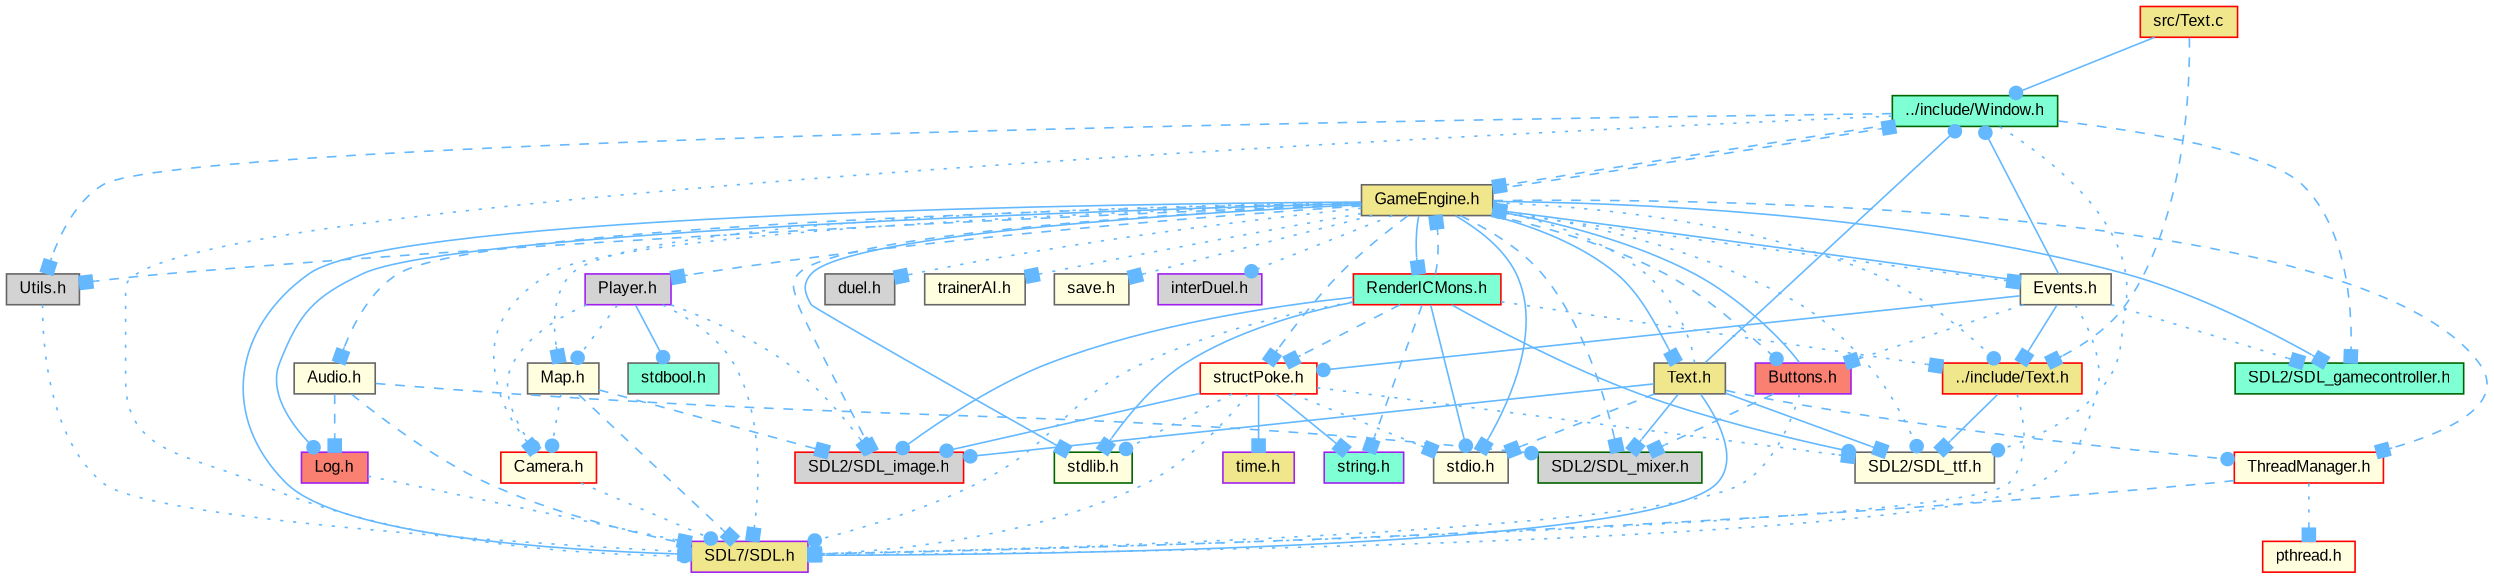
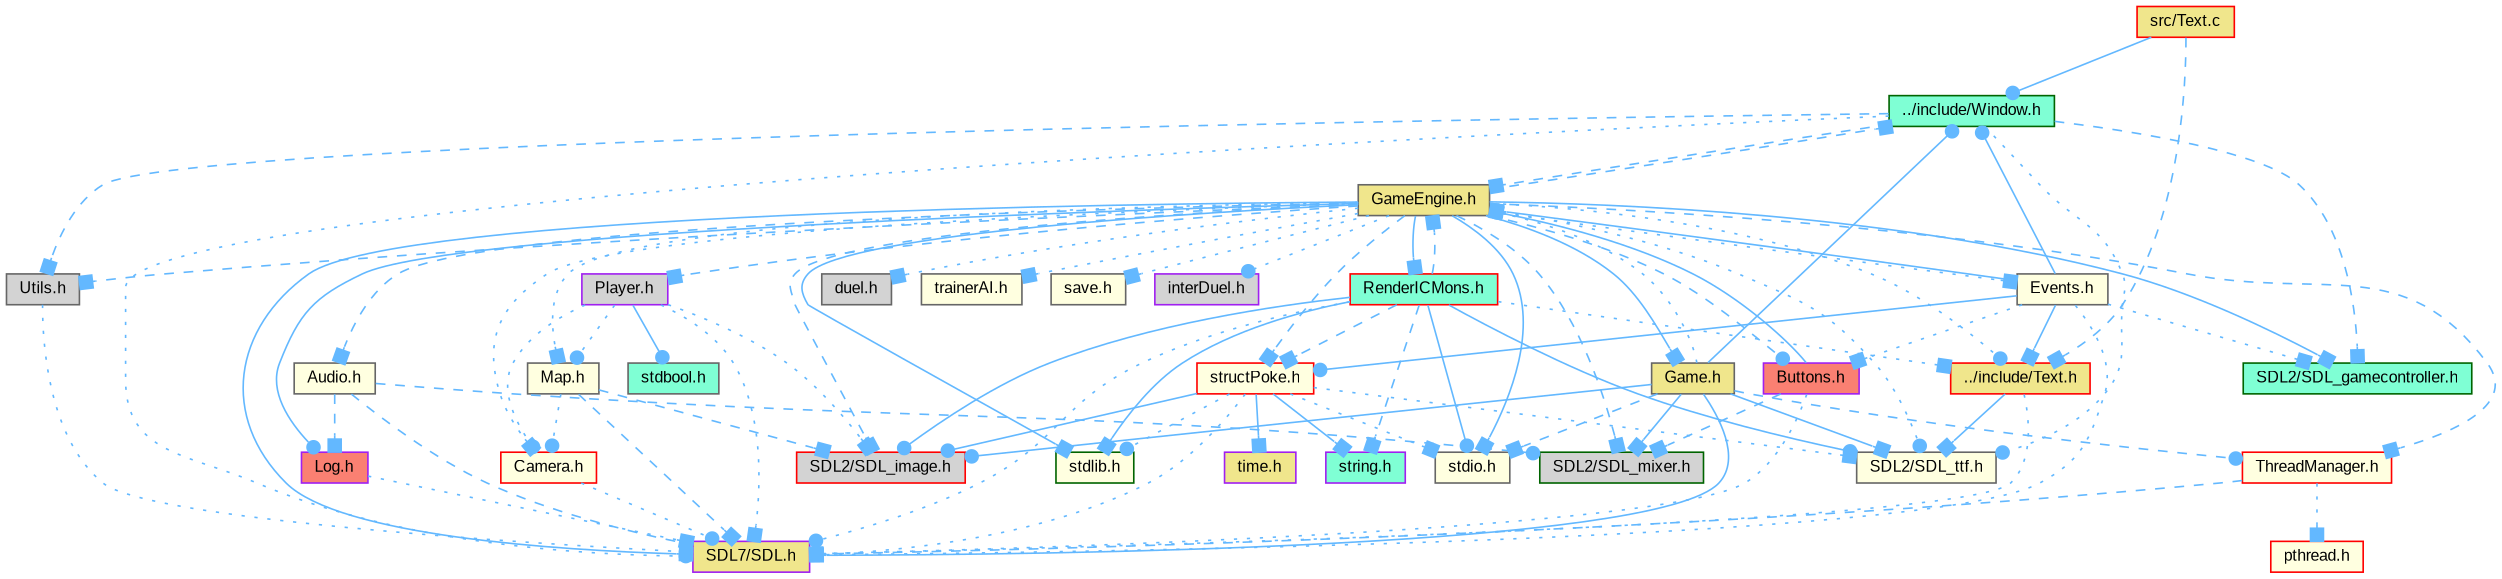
(1690, 378) -> (1693, 378)
